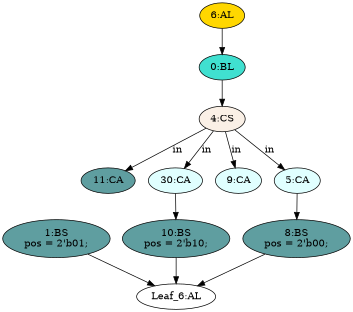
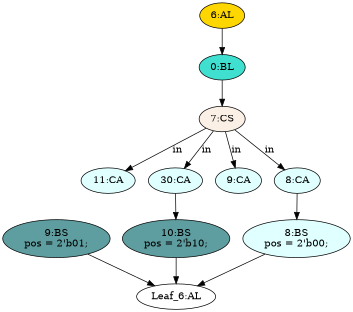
(222, 119) -> (222, 119)
(108, 181) -> (108, 181)
(297, 181) -> (297, 181)
(56, 239) -> (56, 239)
(297, 239) -> (297, 239)
